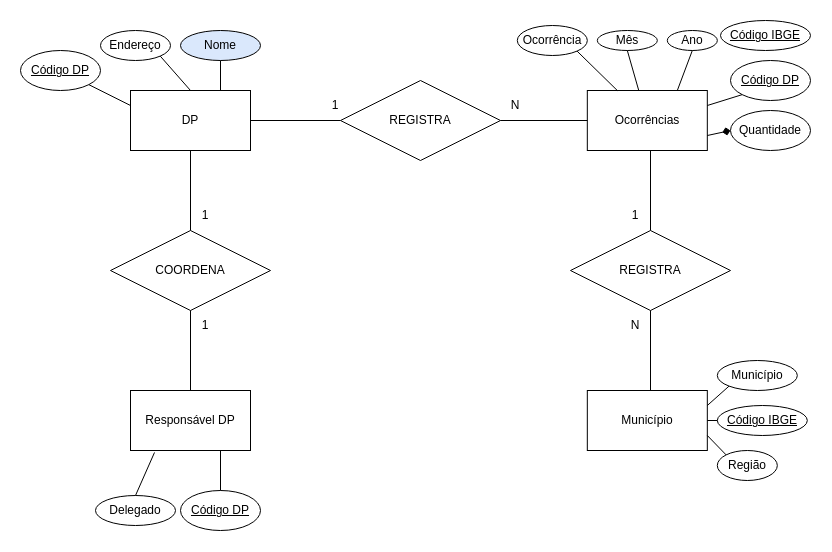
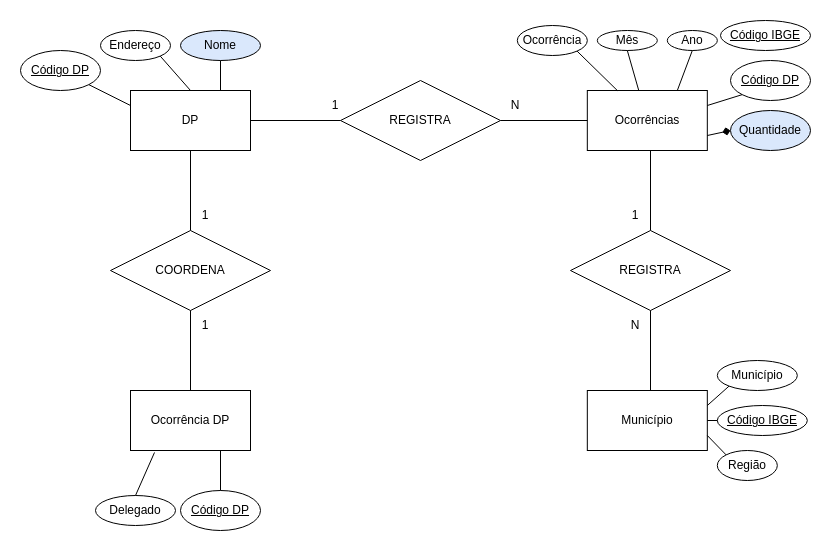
(771, 131) -> (771, 131)
(191, 421) -> (191, 421)
